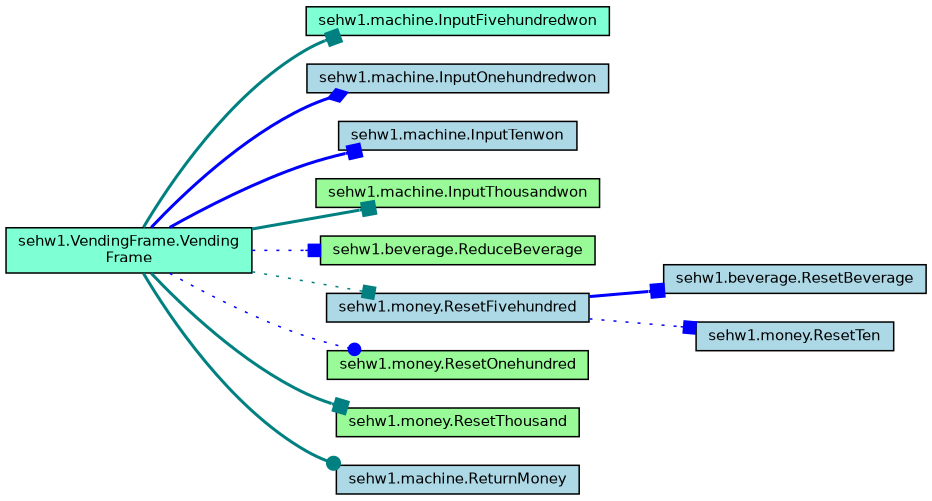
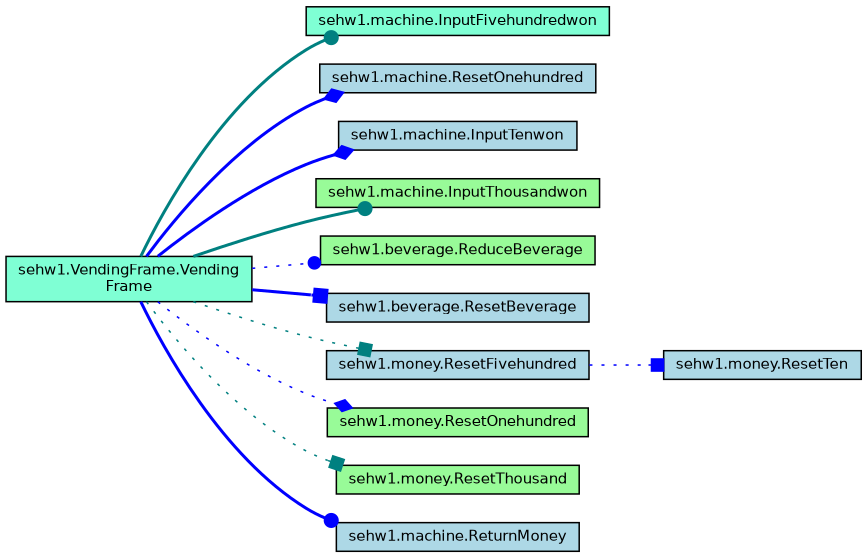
(458, 78) -> (458, 78)
(221, 121) -> (217, 134)
(255, 184) -> (242, 197)
(306, 220) -> (275, 230)
(279, 250) -> (280, 266)
(619, 294) -> (282, 292)
(256, 317) -> (242, 361)
(234, 349) -> (227, 393)
(222, 381) -> (217, 425)
